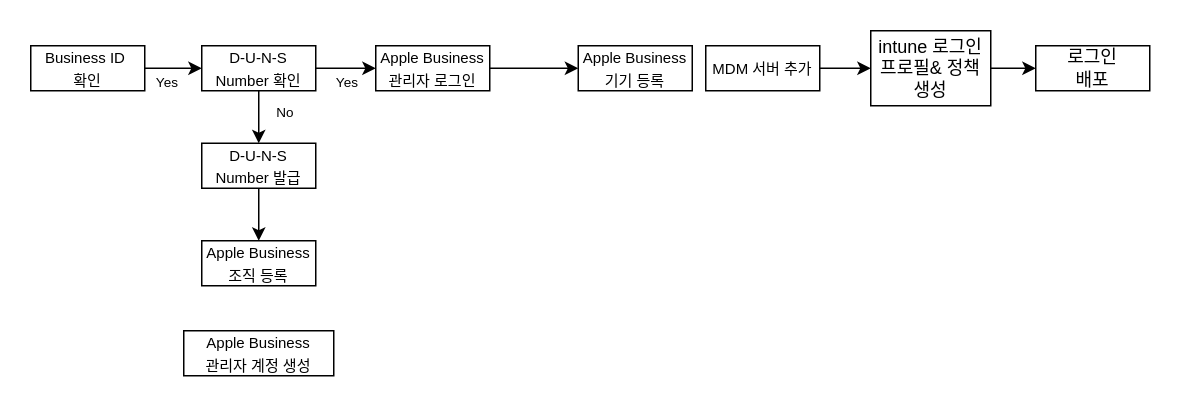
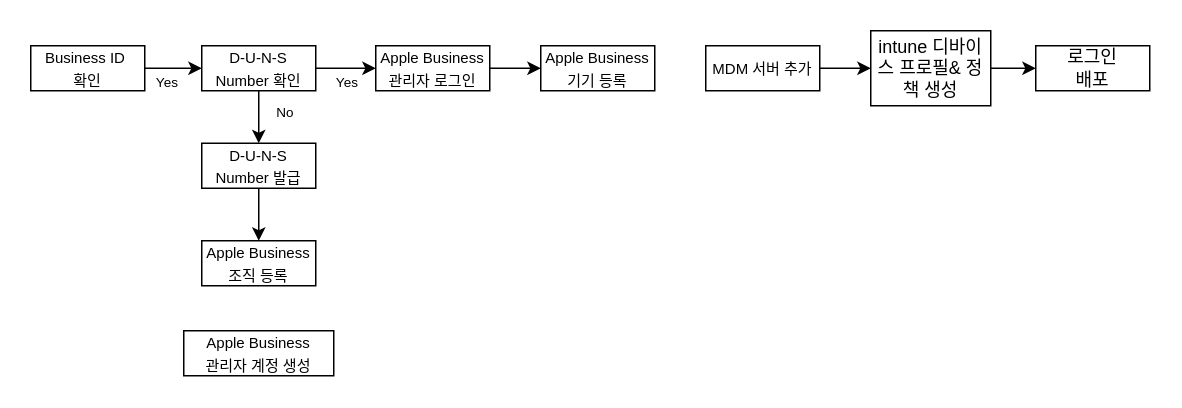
(635, 68) -> (598, 68)
(931, 68) -> (931, 68)
